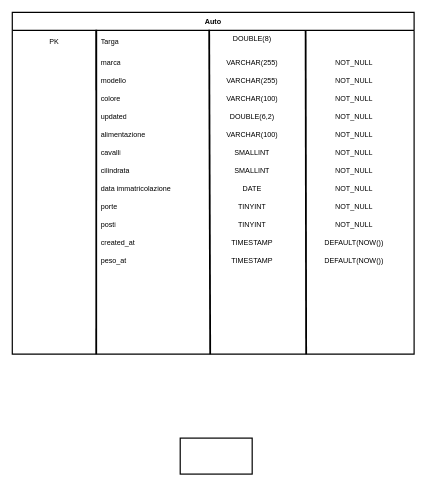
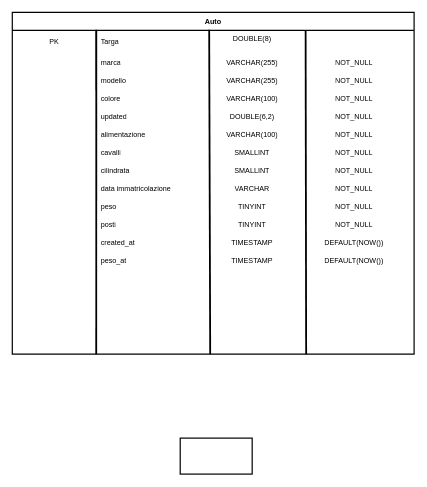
(252, 189) -> (252, 189)
(111, 207) -> (109, 207)
